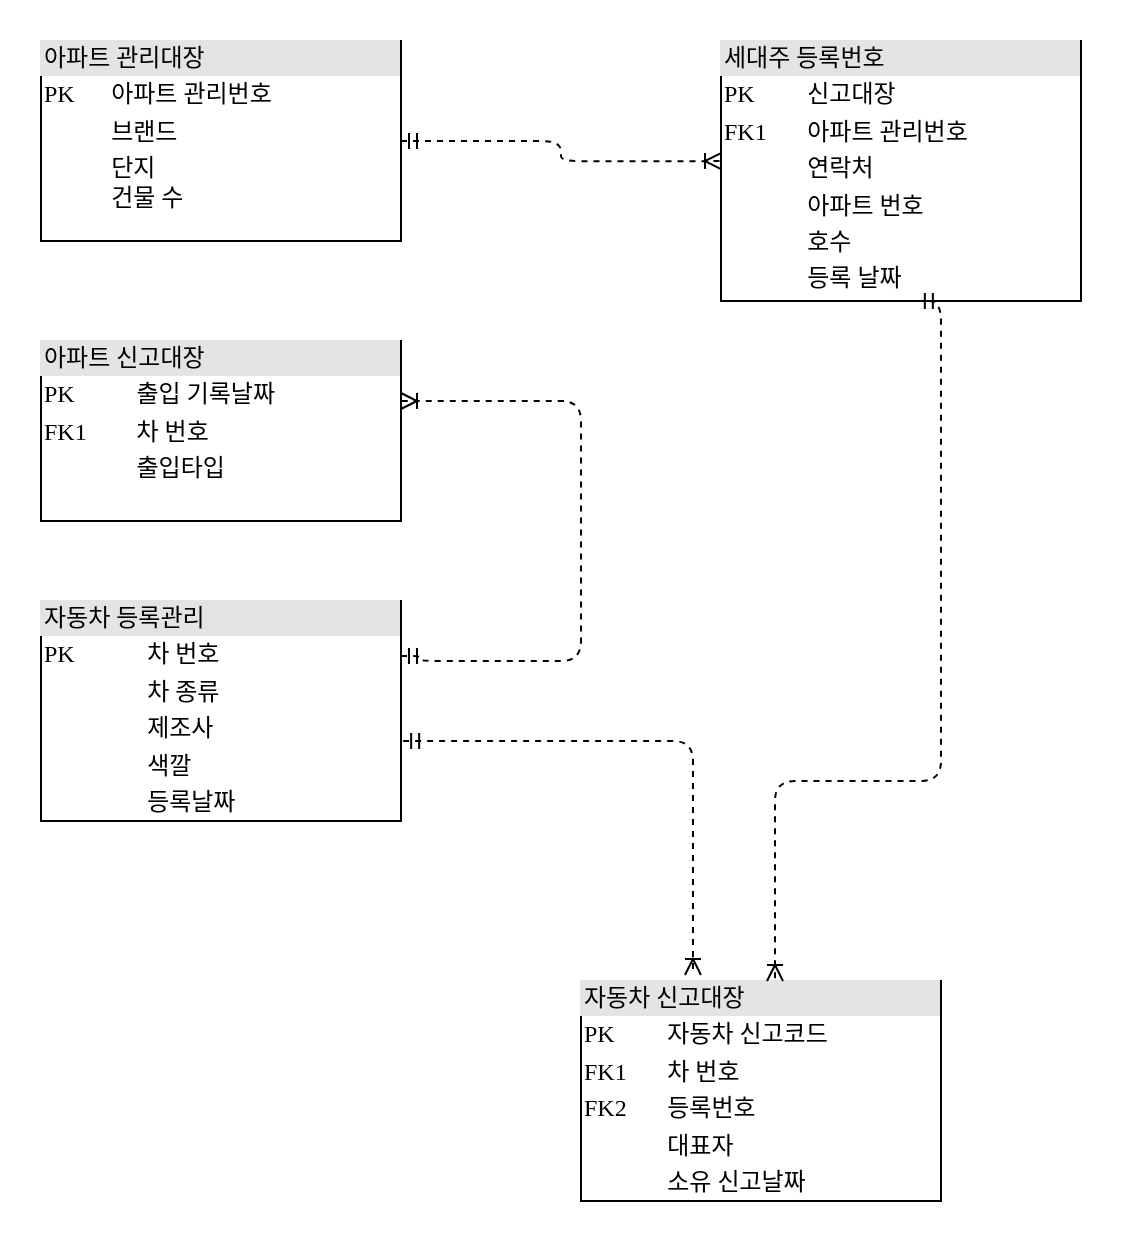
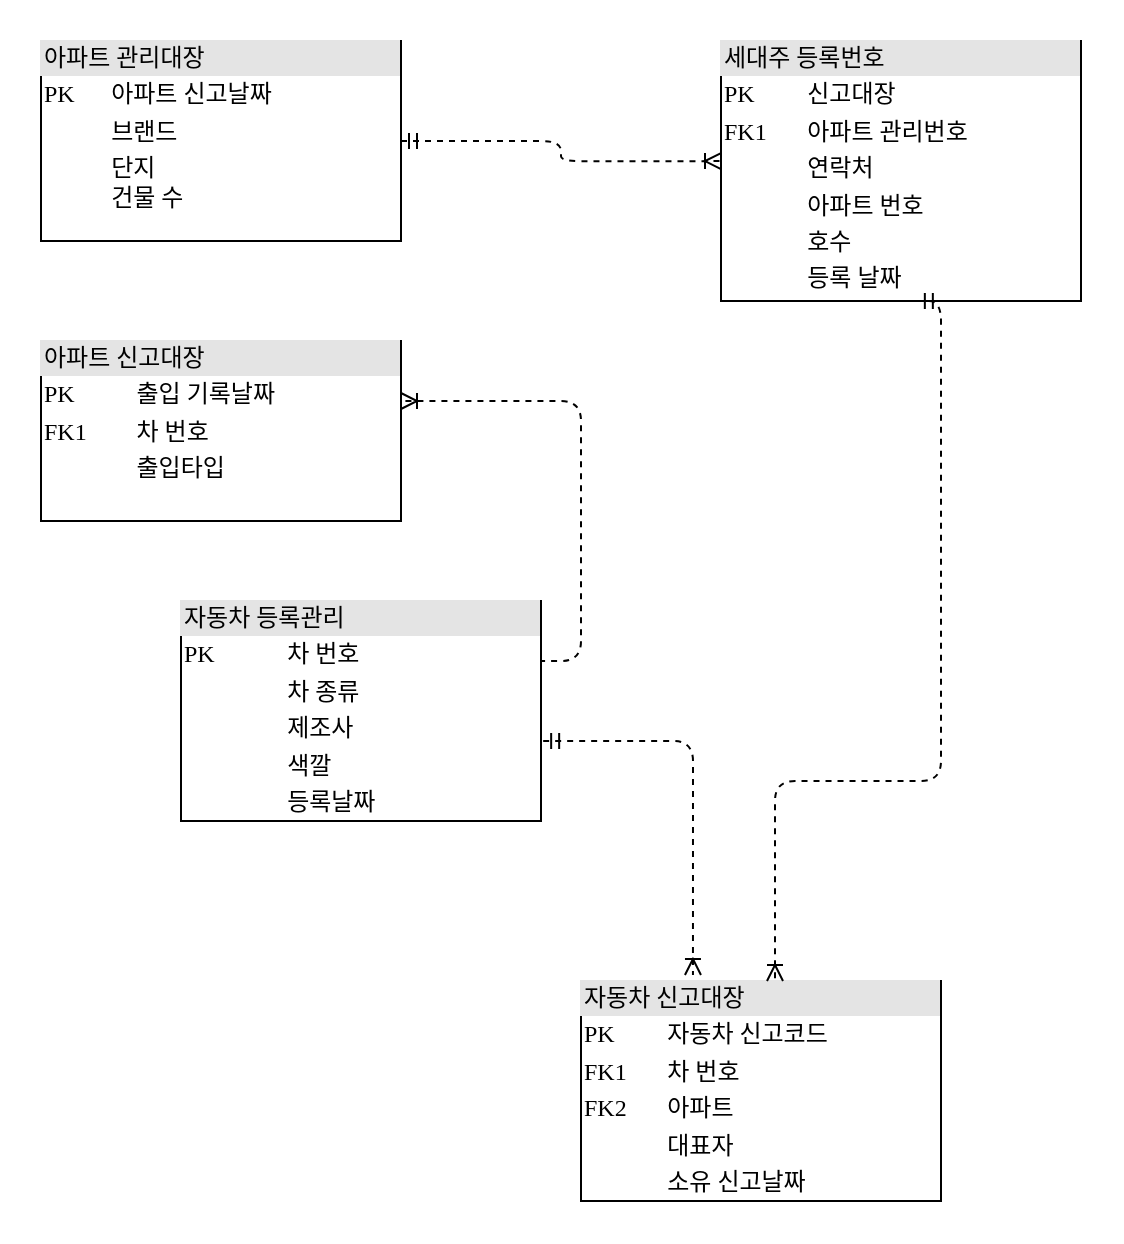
(142, 113) -> (142, 113)
(221, 711) -> (361, 711)
(682, 1067) -> (682, 1067)
